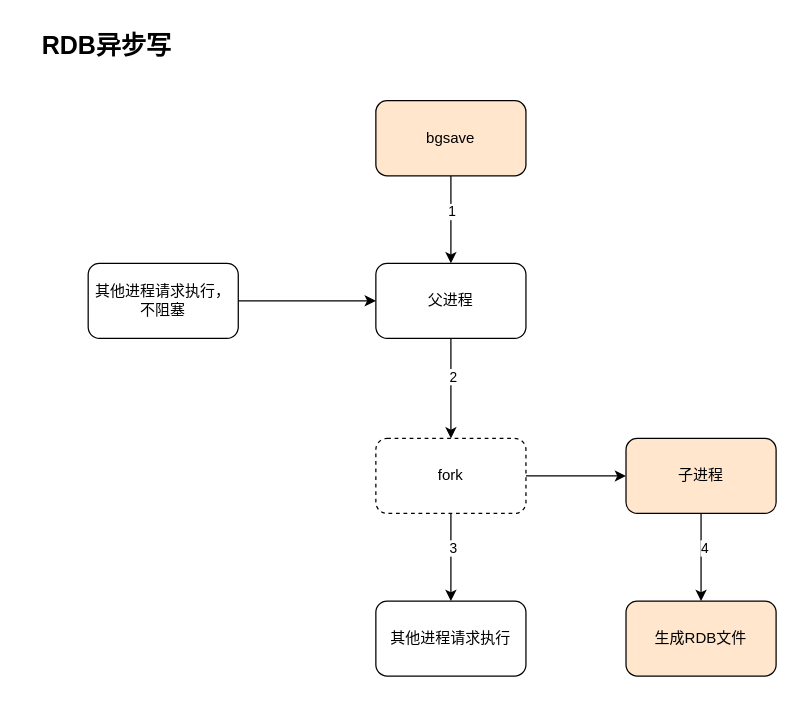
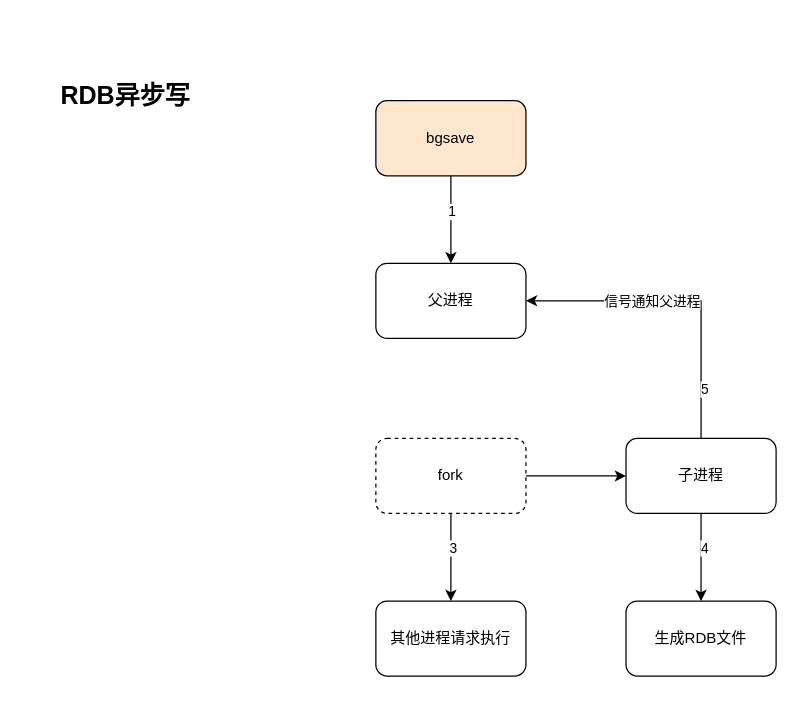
(107, 44) -> (126, 94)
(163, 301) -> none
(302, 301) -> none
none -> (686, 301)
(451, 384) -> none
(701, 476) -> (701, 476)
(701, 638) -> (701, 638)
